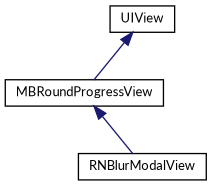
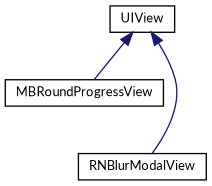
(118, 135) -> (176, 100)
